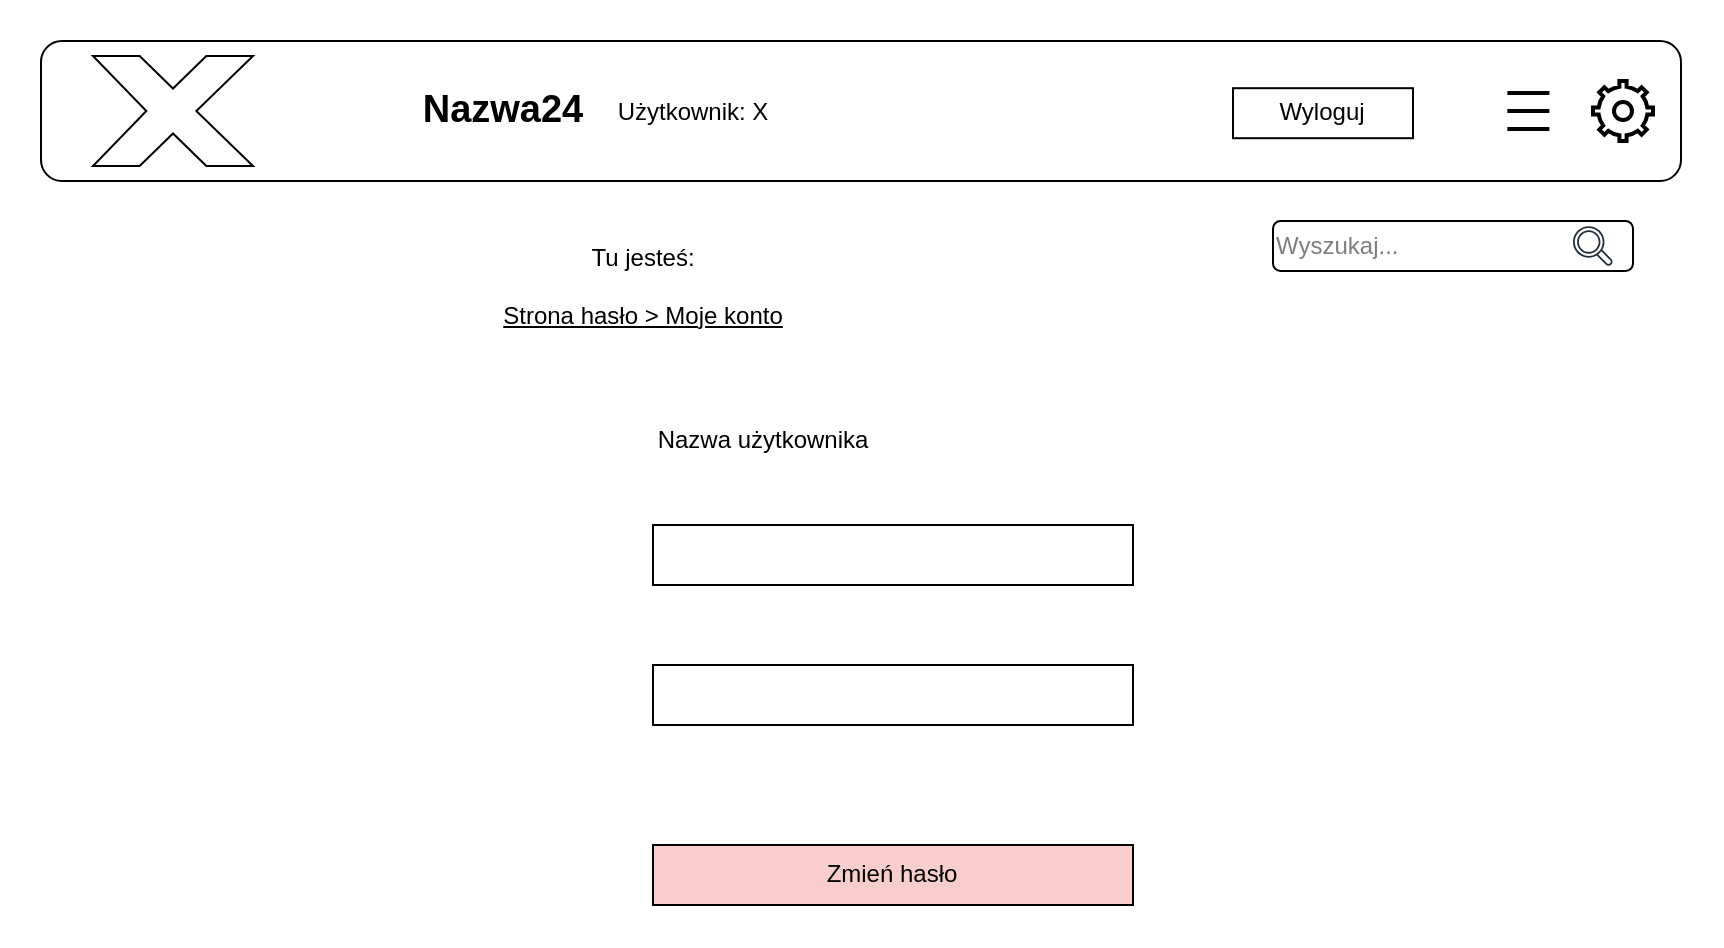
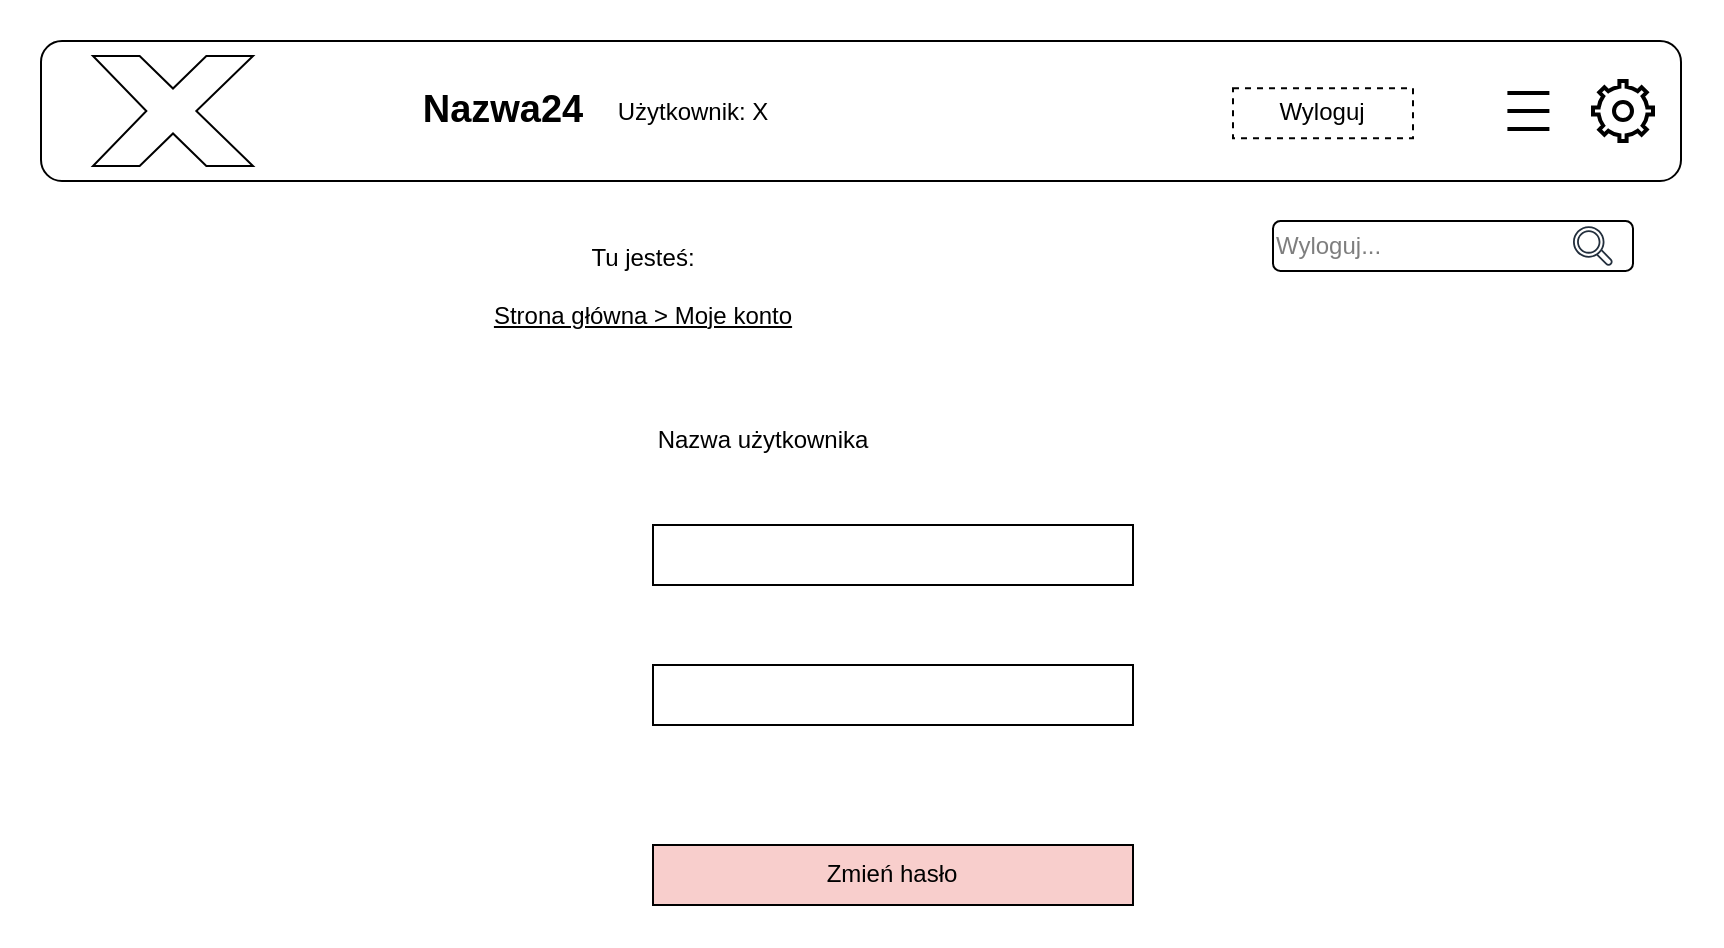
(1323, 113) -> (1323, 113)
(1342, 247) -> (1332, 247)
(644, 287) -> (644, 287)
